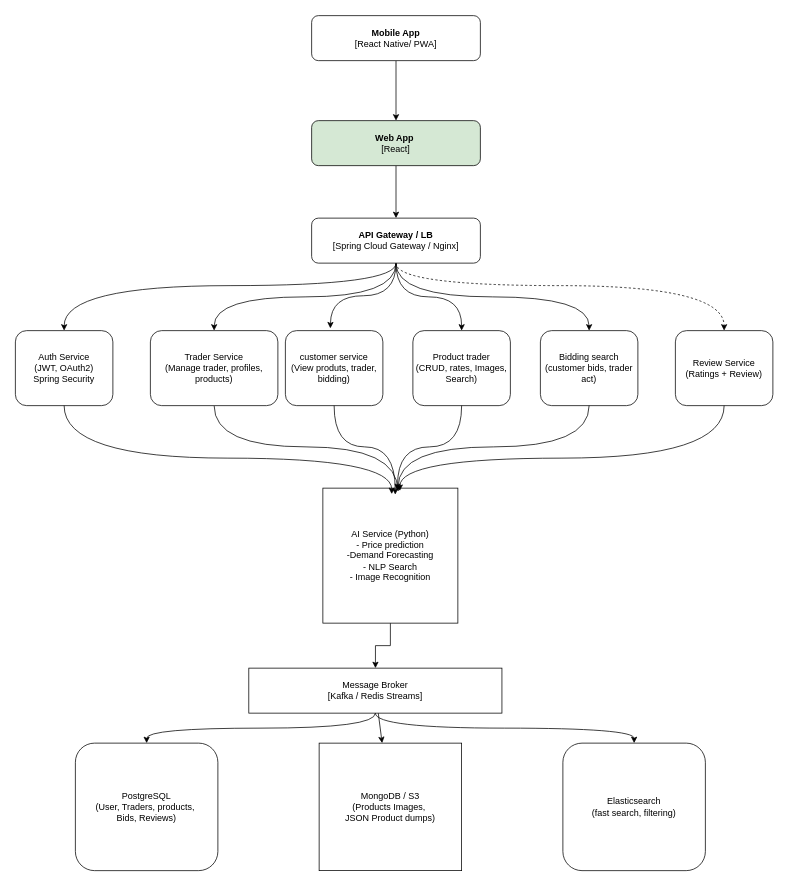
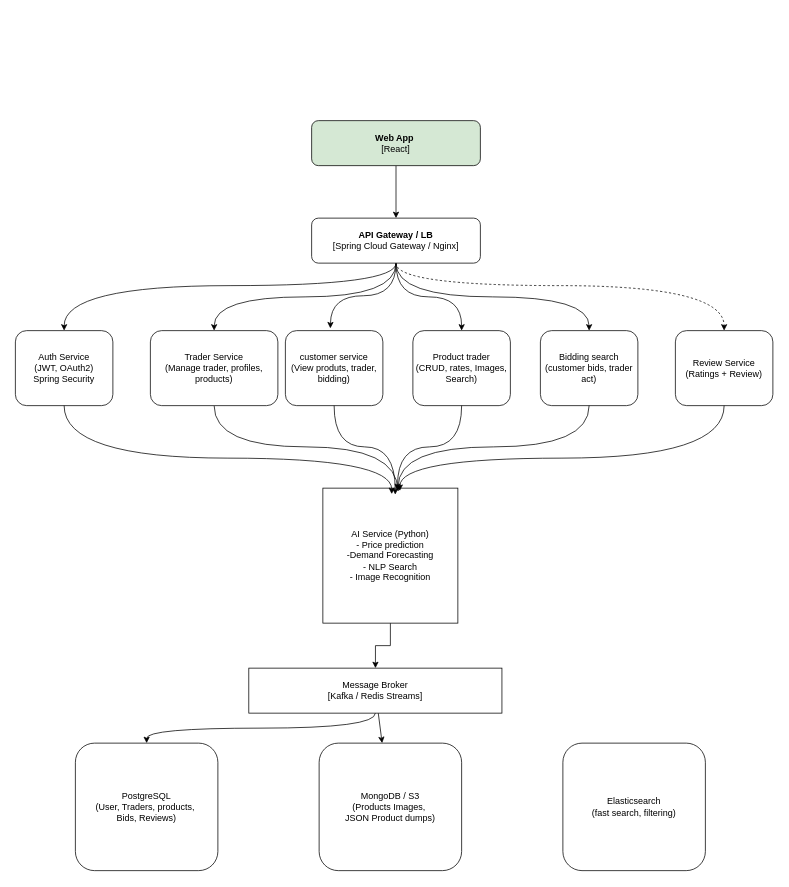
(396, 38) -> none
(396, 114) -> none
(577, 729) -> none
(390, 807) -> (390, 807)
